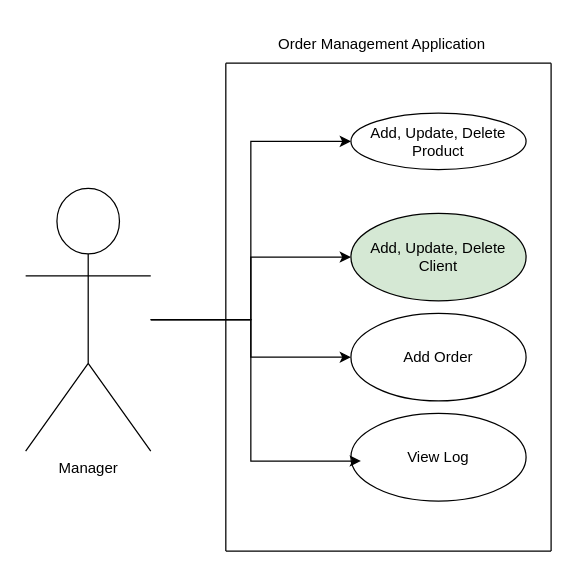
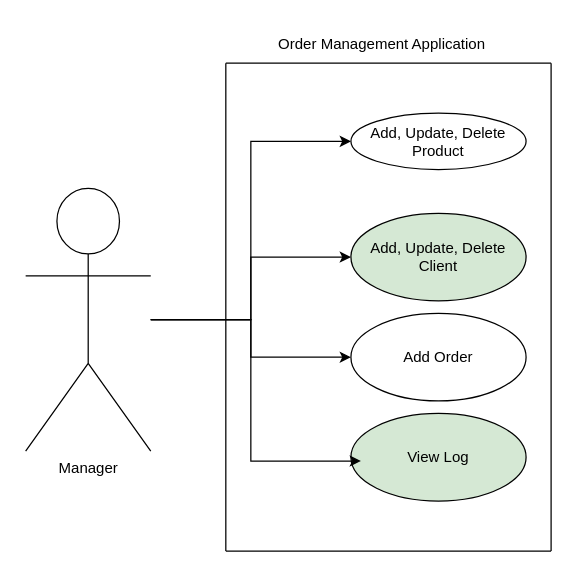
(438, 457) -> (438, 457)
